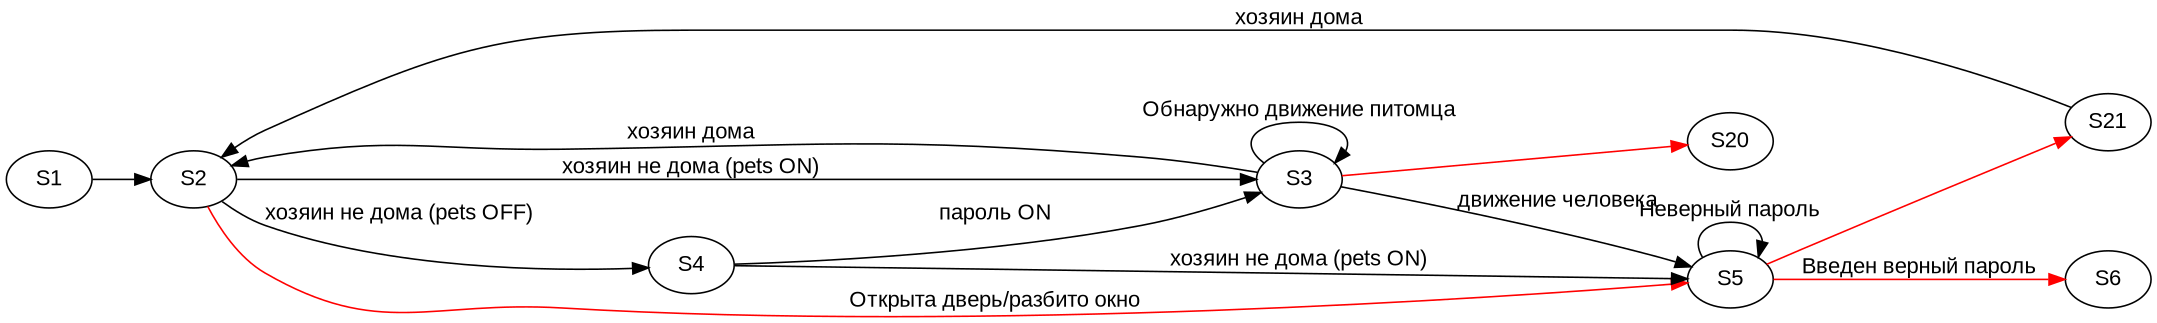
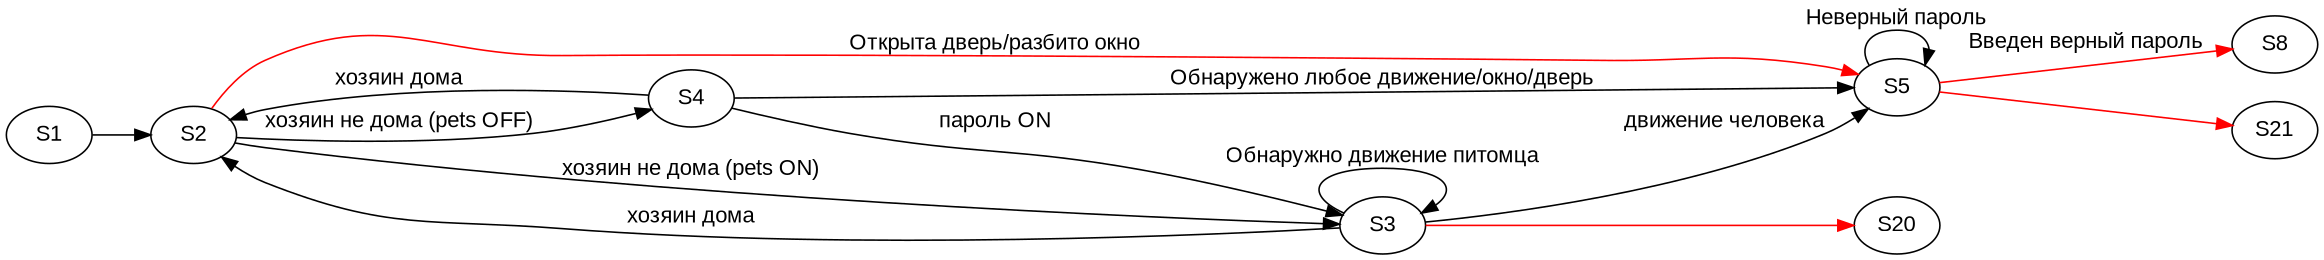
(1148, 30) -> (446, 92)
(1299, 260) -> (1383, 79)
(2108, 279) -> (2275, 44)
